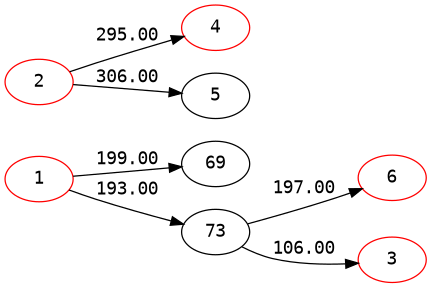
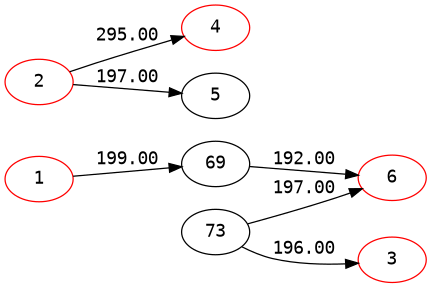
(127, 78) -> (127, 78)
none -> (298, 170)
(120, 207) -> none
(304, 249) -> (304, 249)
